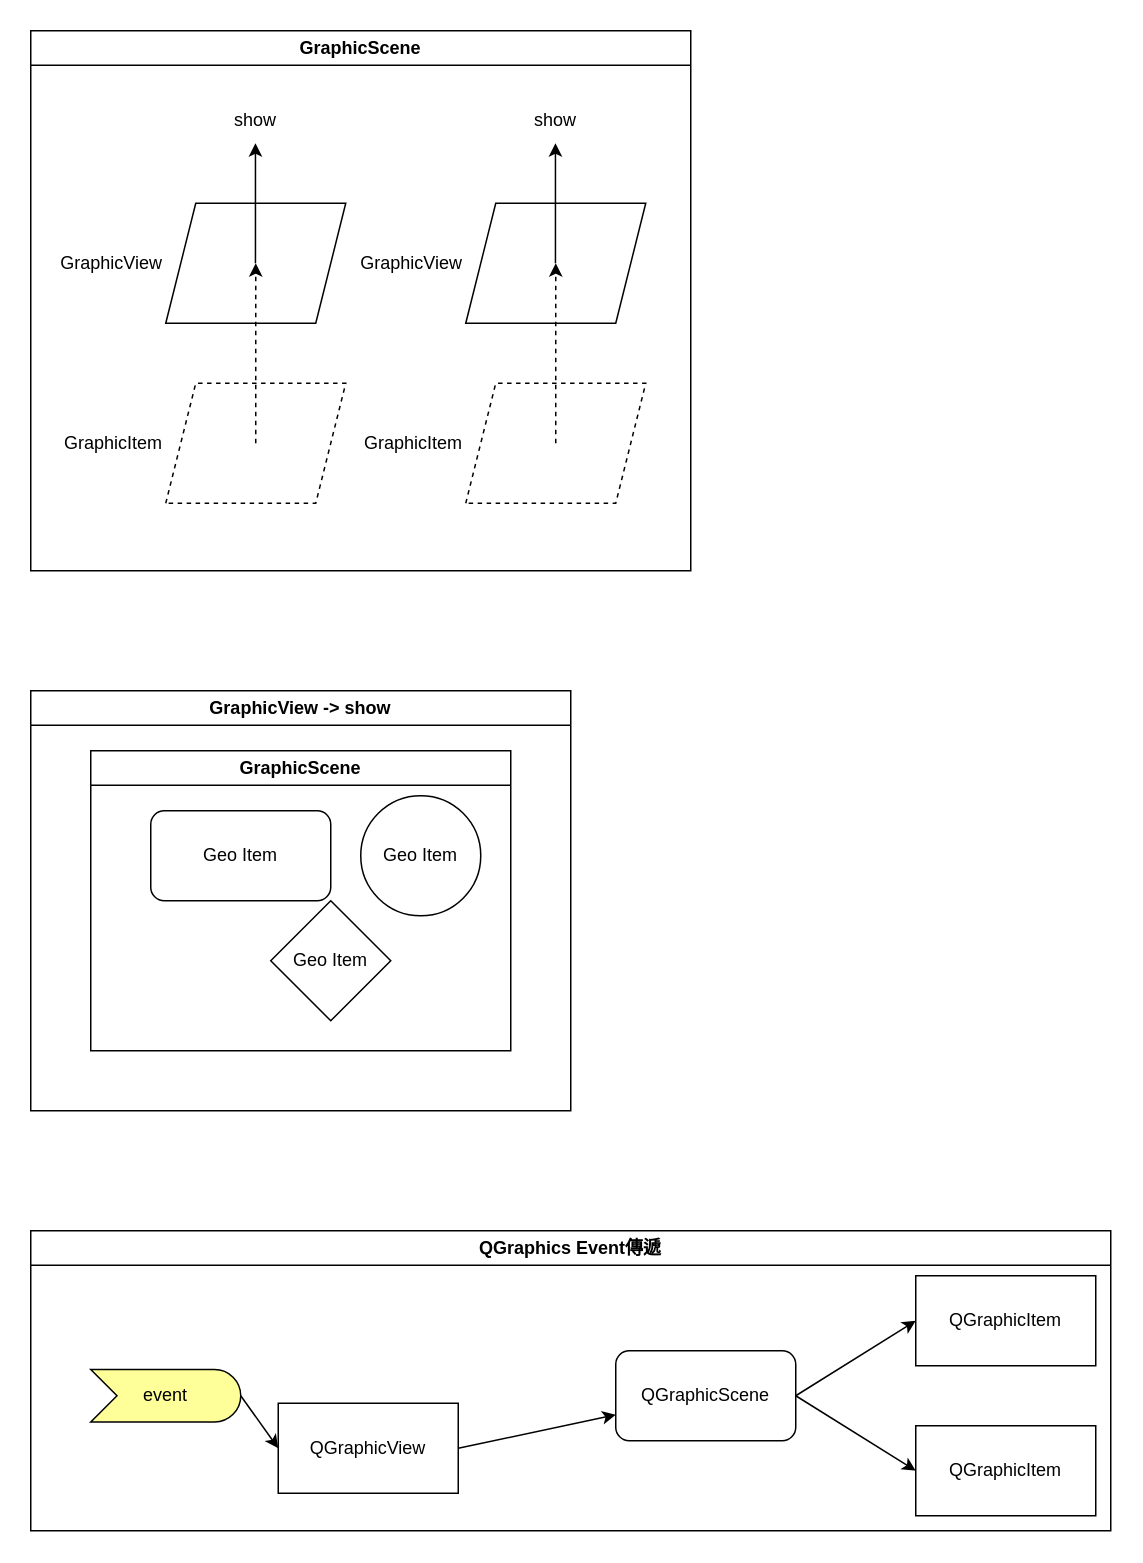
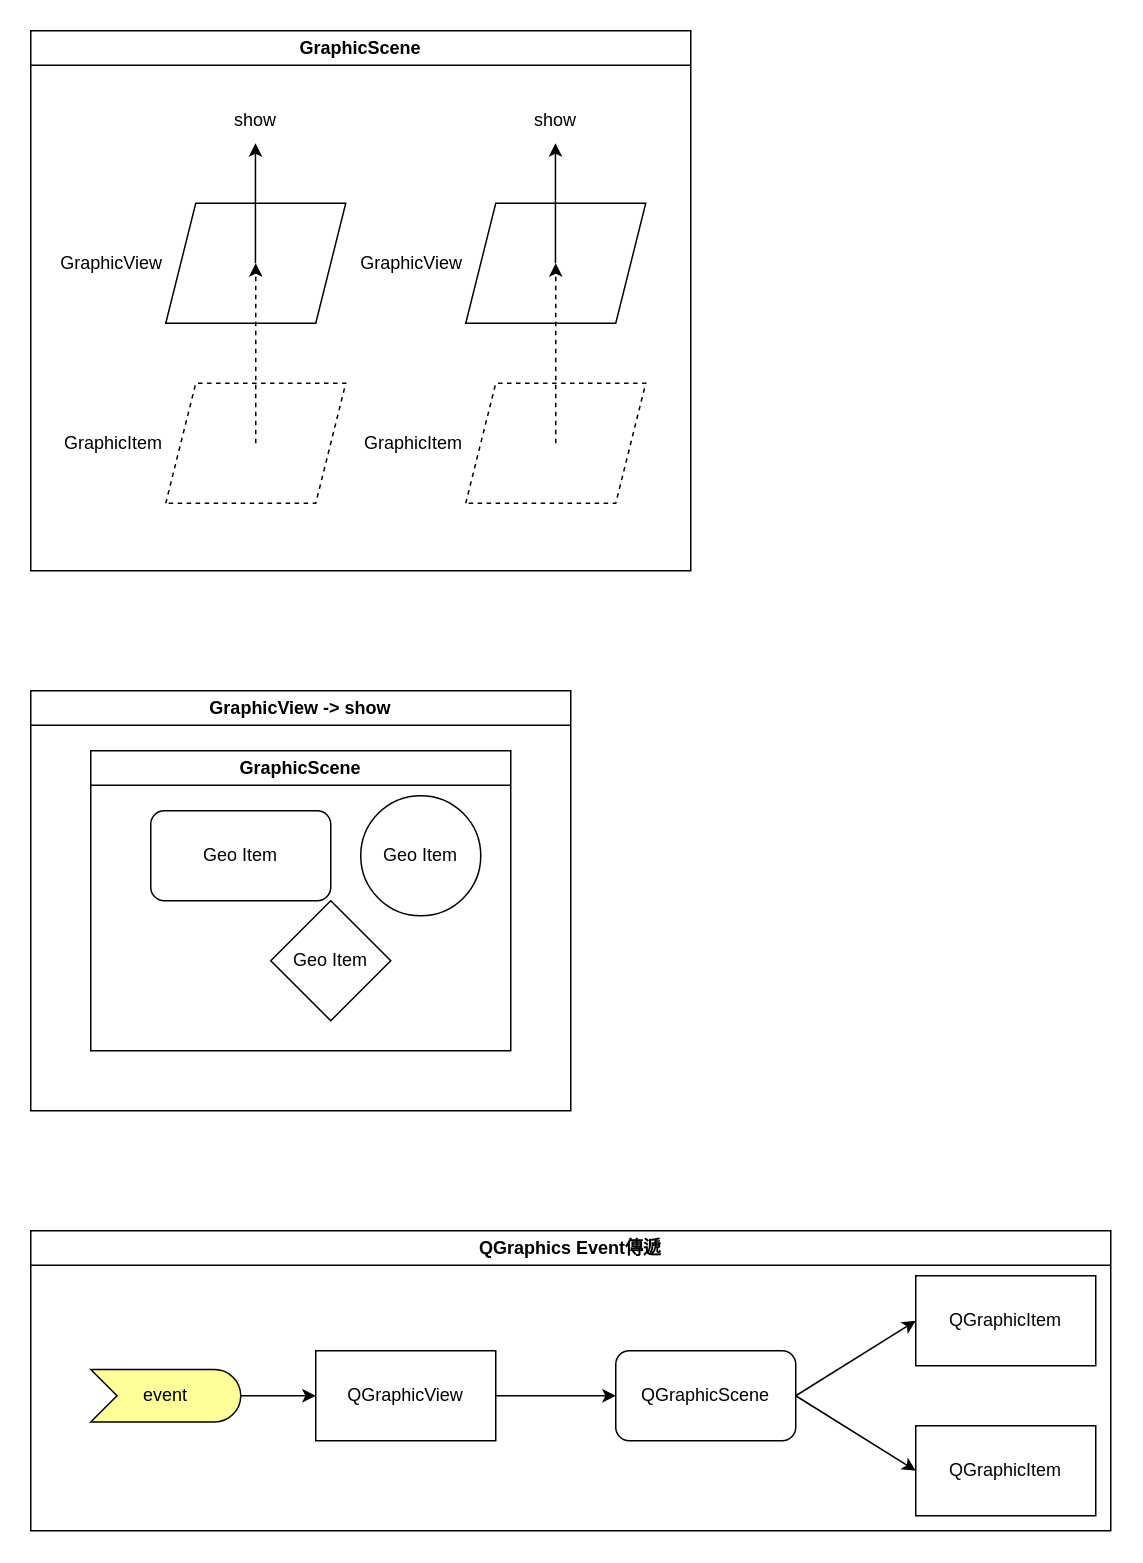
(368, 1448) -> (406, 1396)
